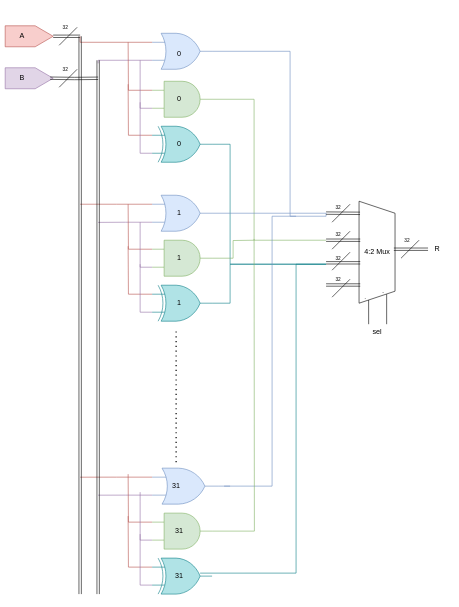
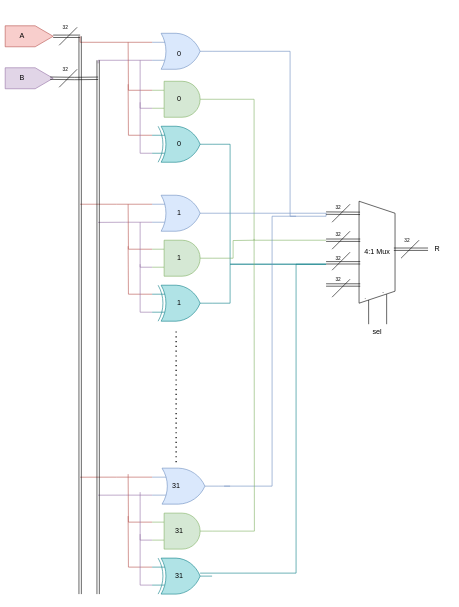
(377, 252) -> (377, 252)
